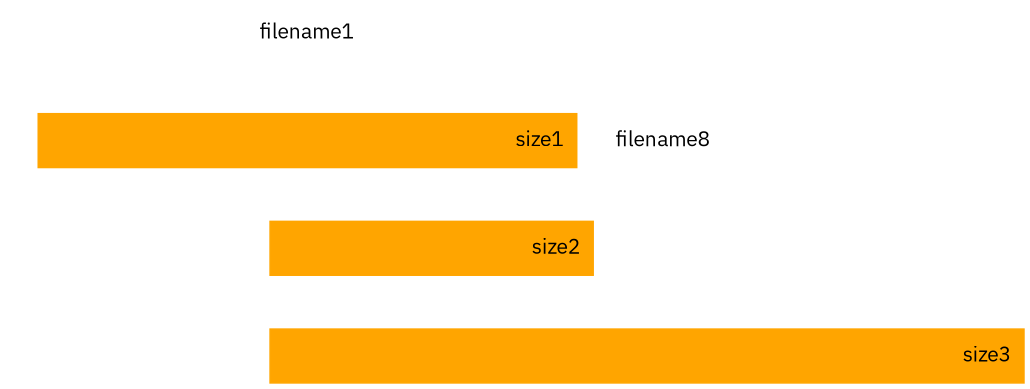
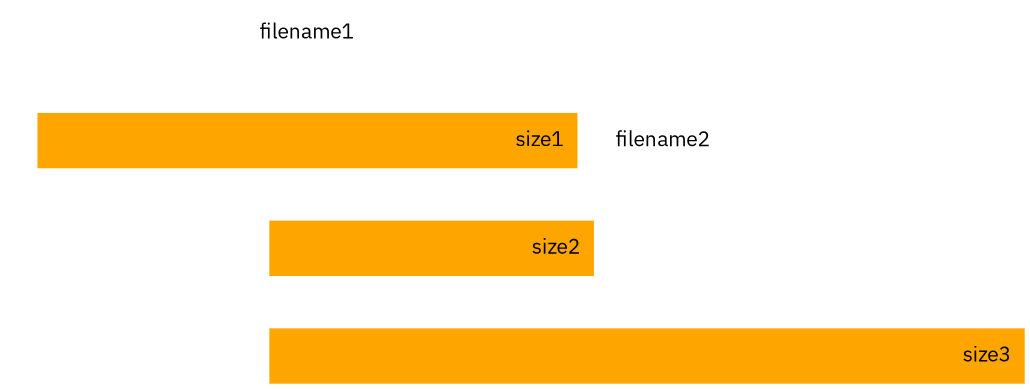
(663, 141) -> (663, 141)
